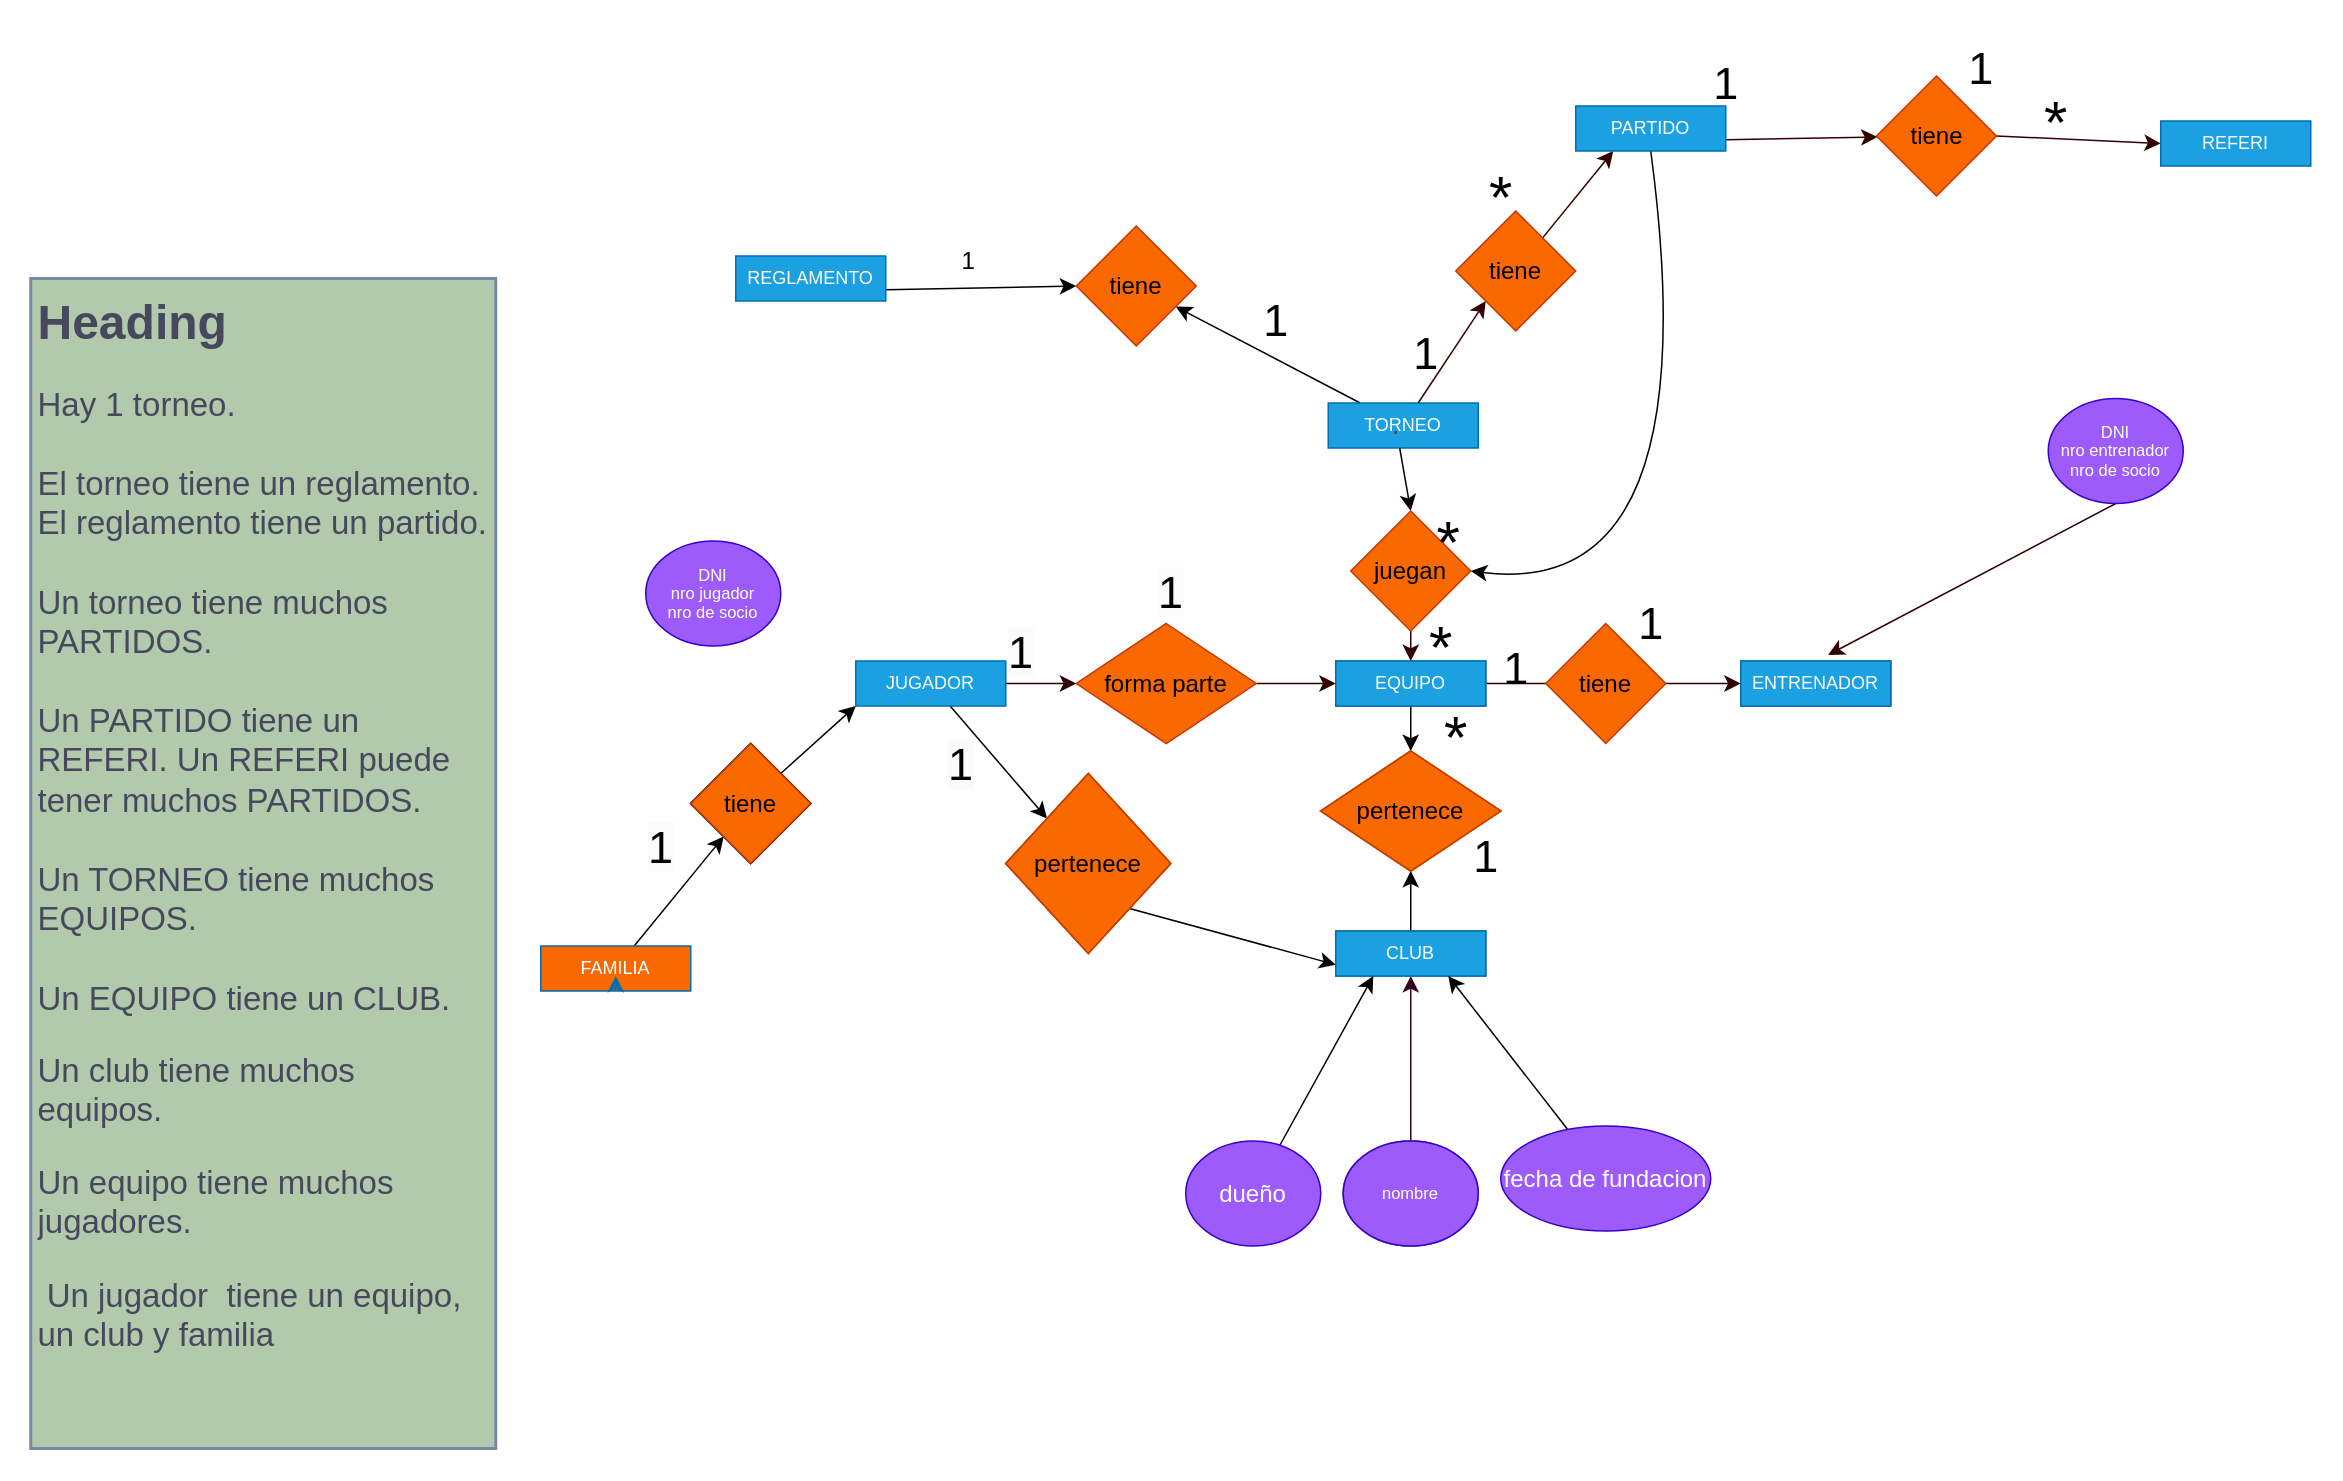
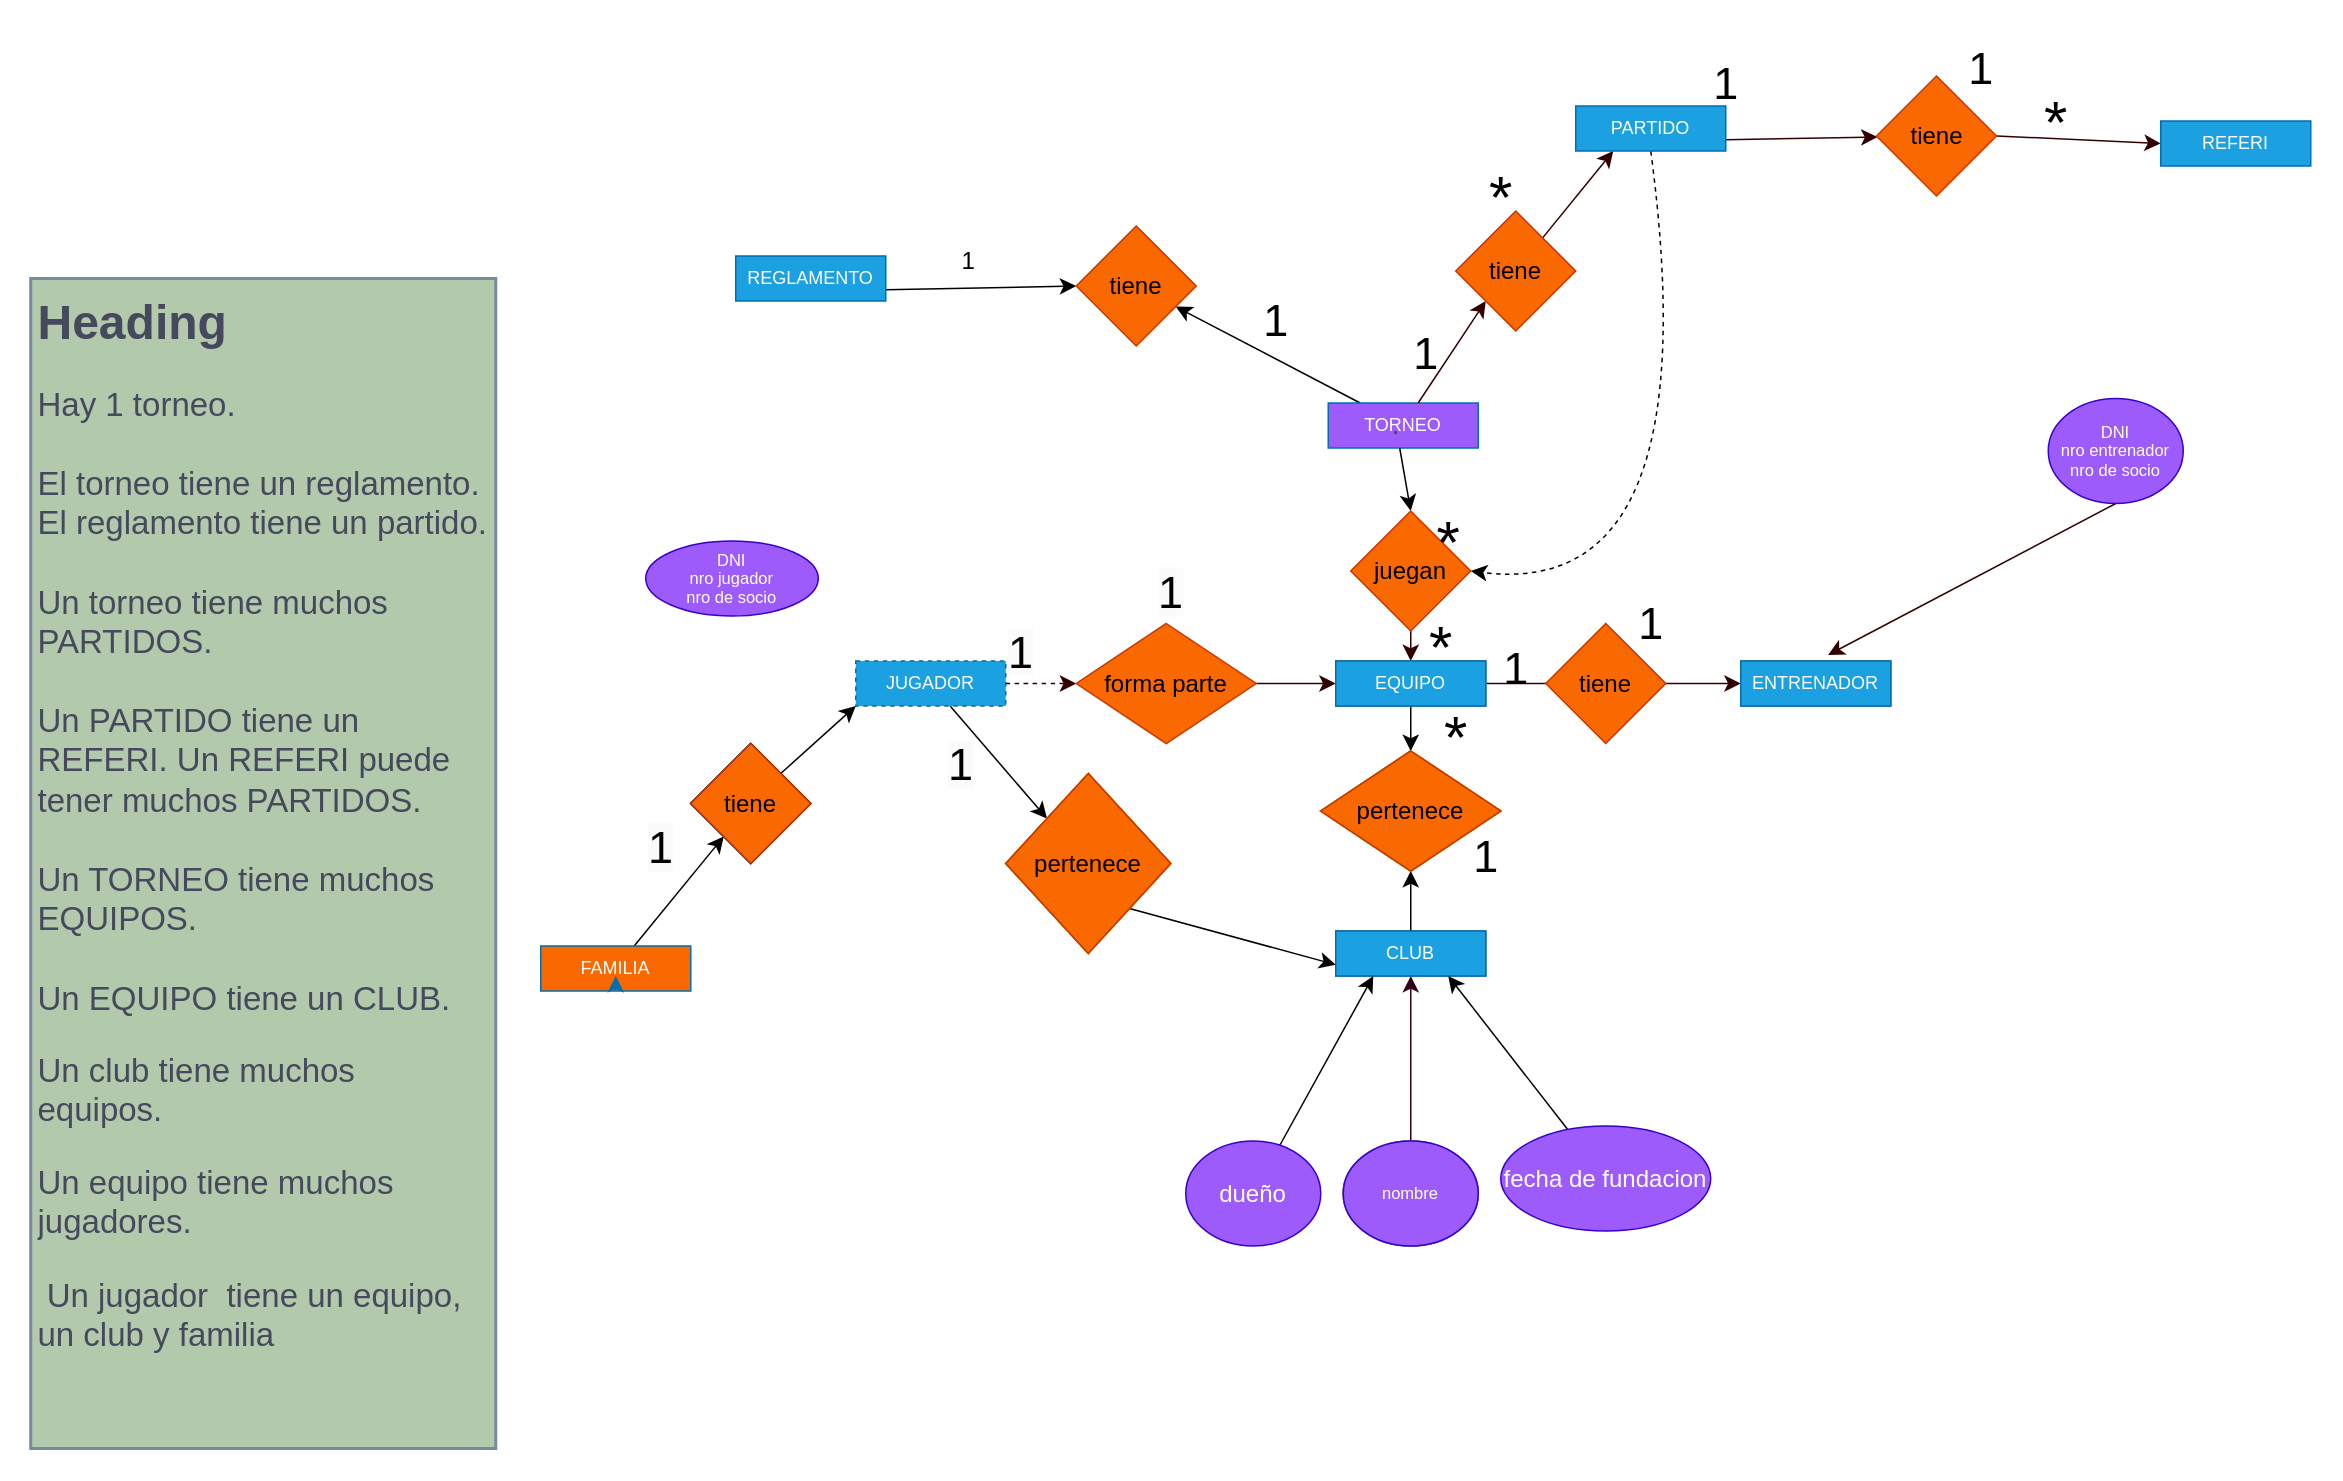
(1655, 415) -> (1655, 415)
(1403, 425) -> (1403, 425)
(713, 593) -> (732, 578)
(931, 683) -> (931, 683)
(1033, 683) -> (1033, 683)
